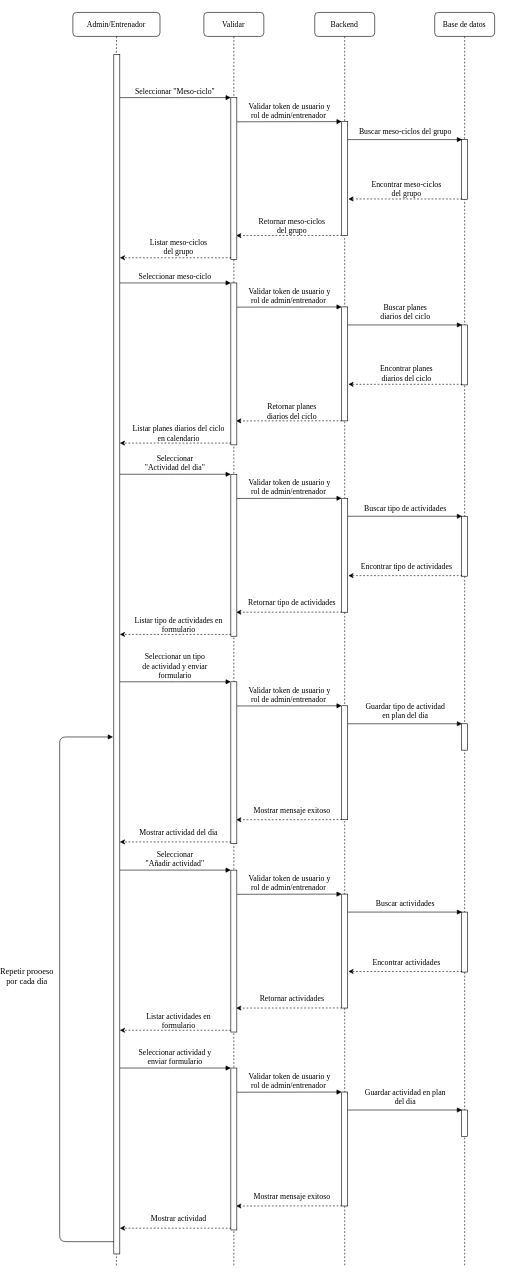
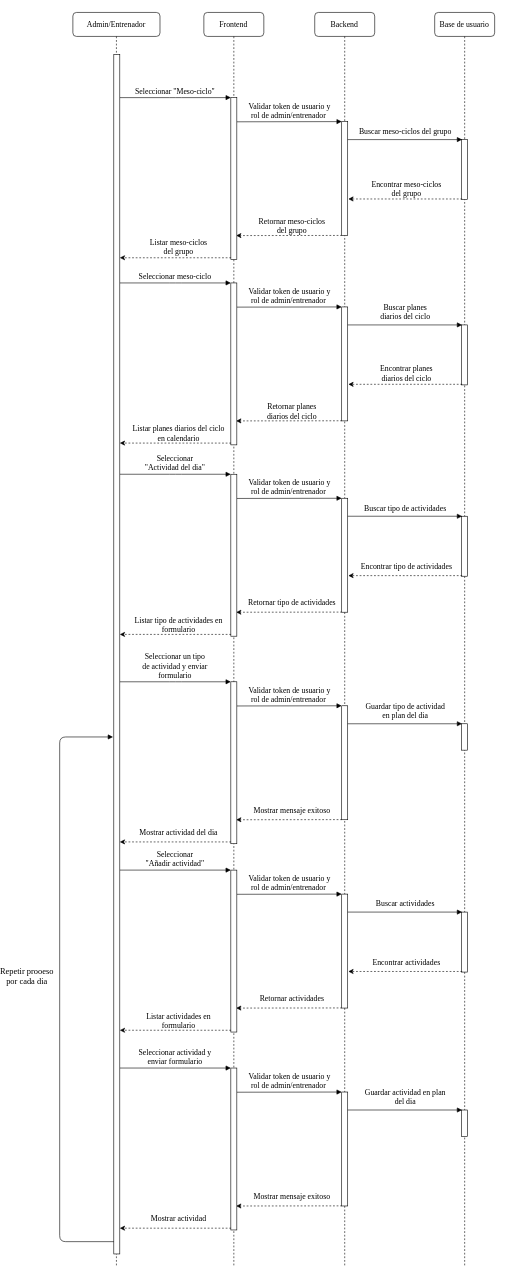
(234, 24) -> (234, 24)
(465, 24) -> (465, 24)
